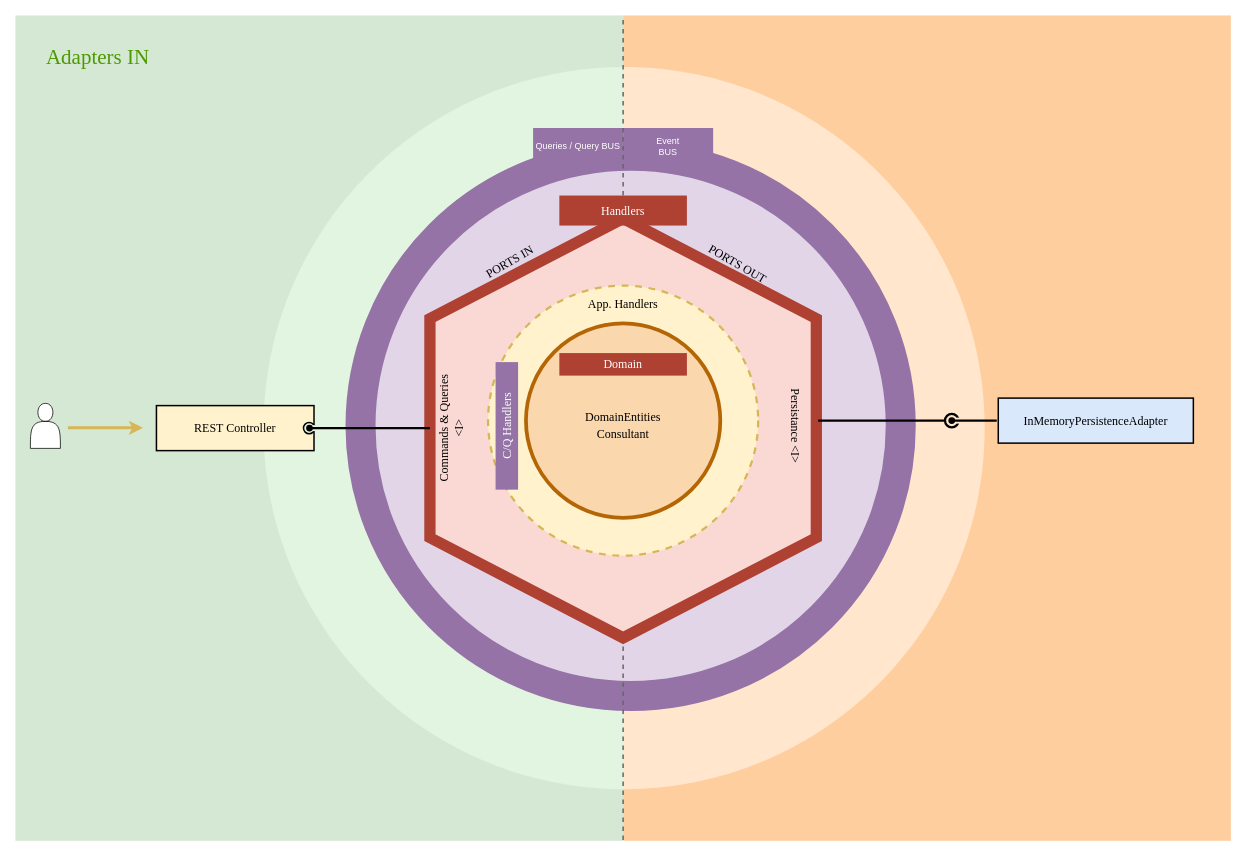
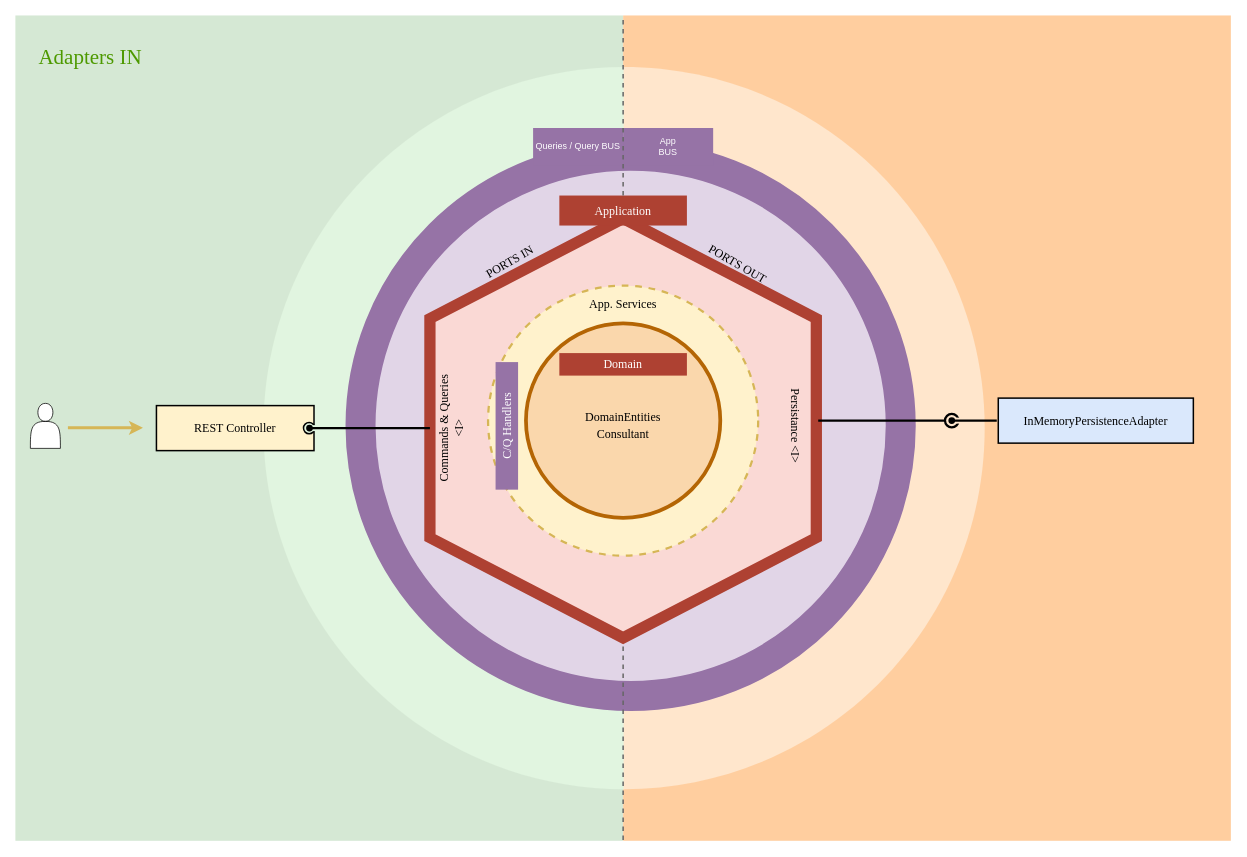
(98, 57) -> (90, 57)
(668, 147) -> (668, 147)
(623, 210) -> (623, 210)
(623, 304) -> (623, 304)
